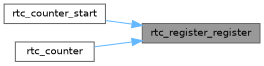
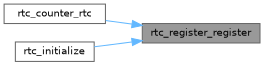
(55, 14) -> (55, 14)
(55, 52) -> (55, 52)
